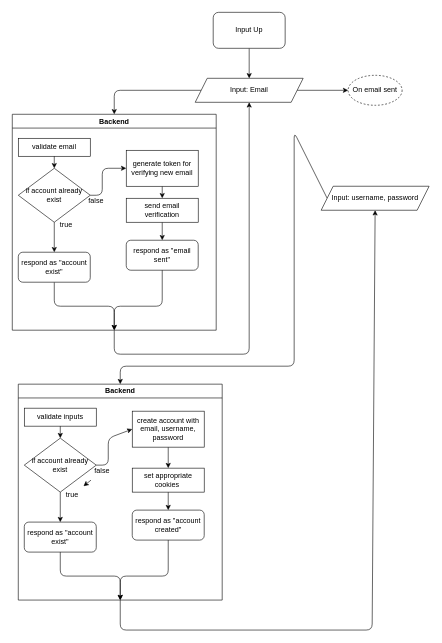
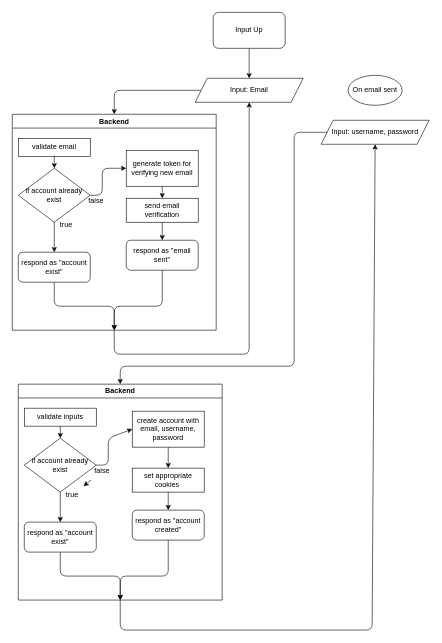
(342, 90) -> none
(375, 90) -> (375, 90)
(375, 198) -> (375, 132)
